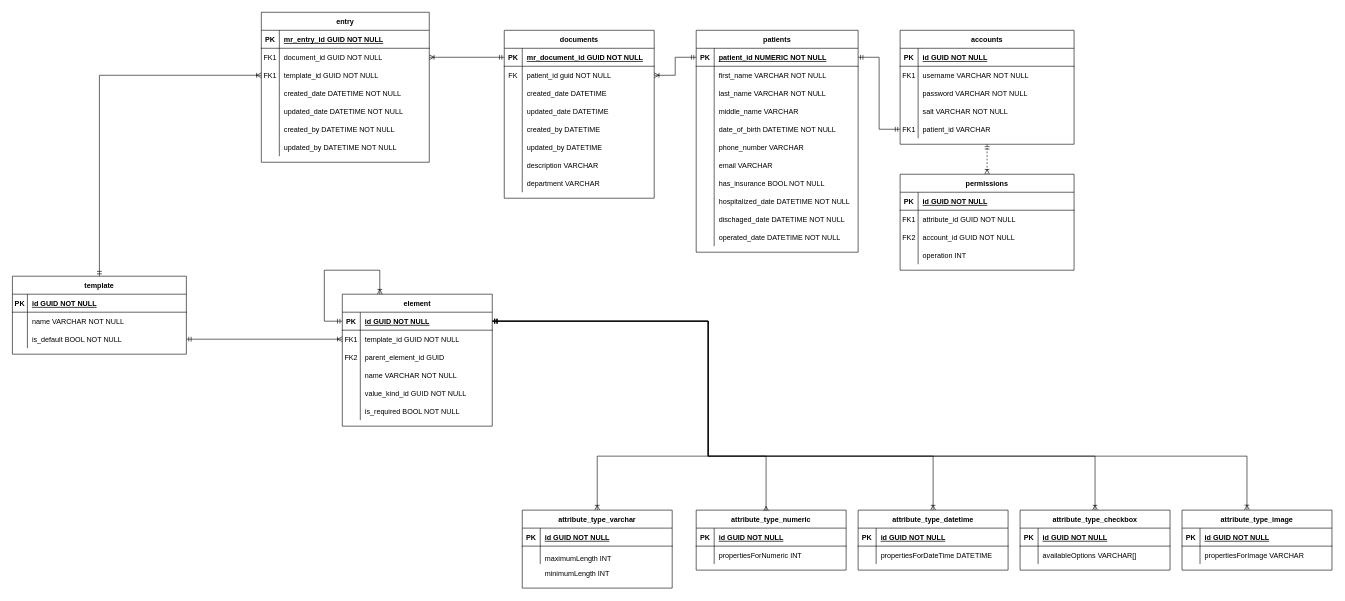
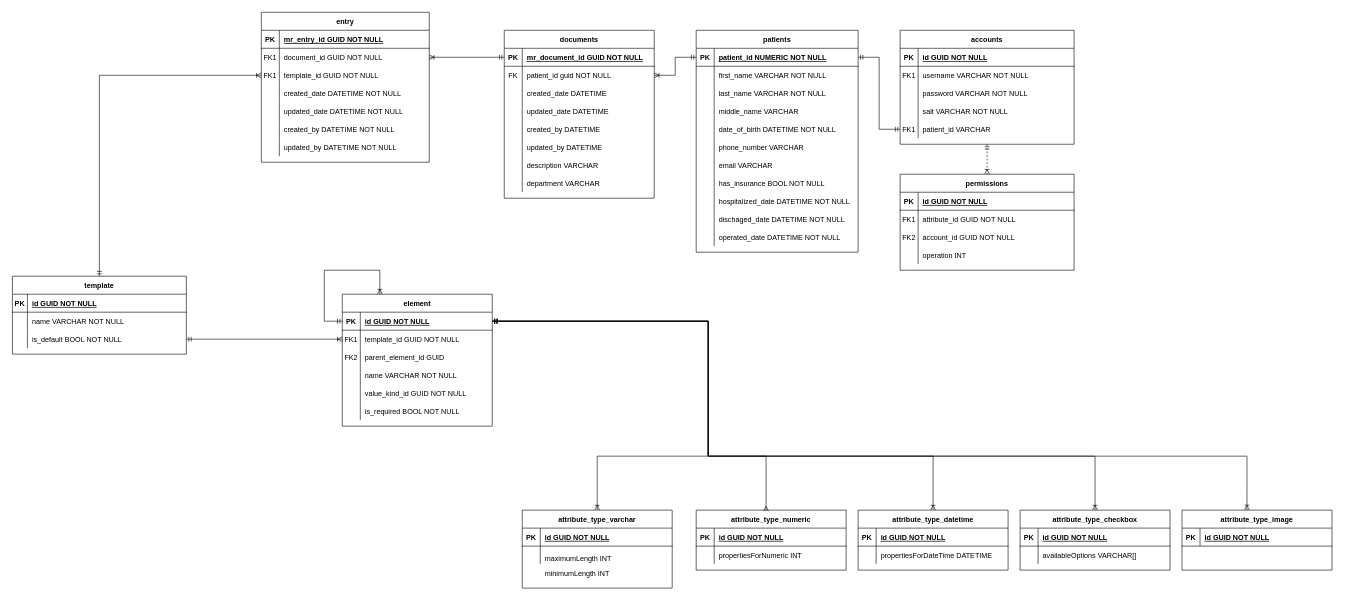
(1266, 555) -> none
